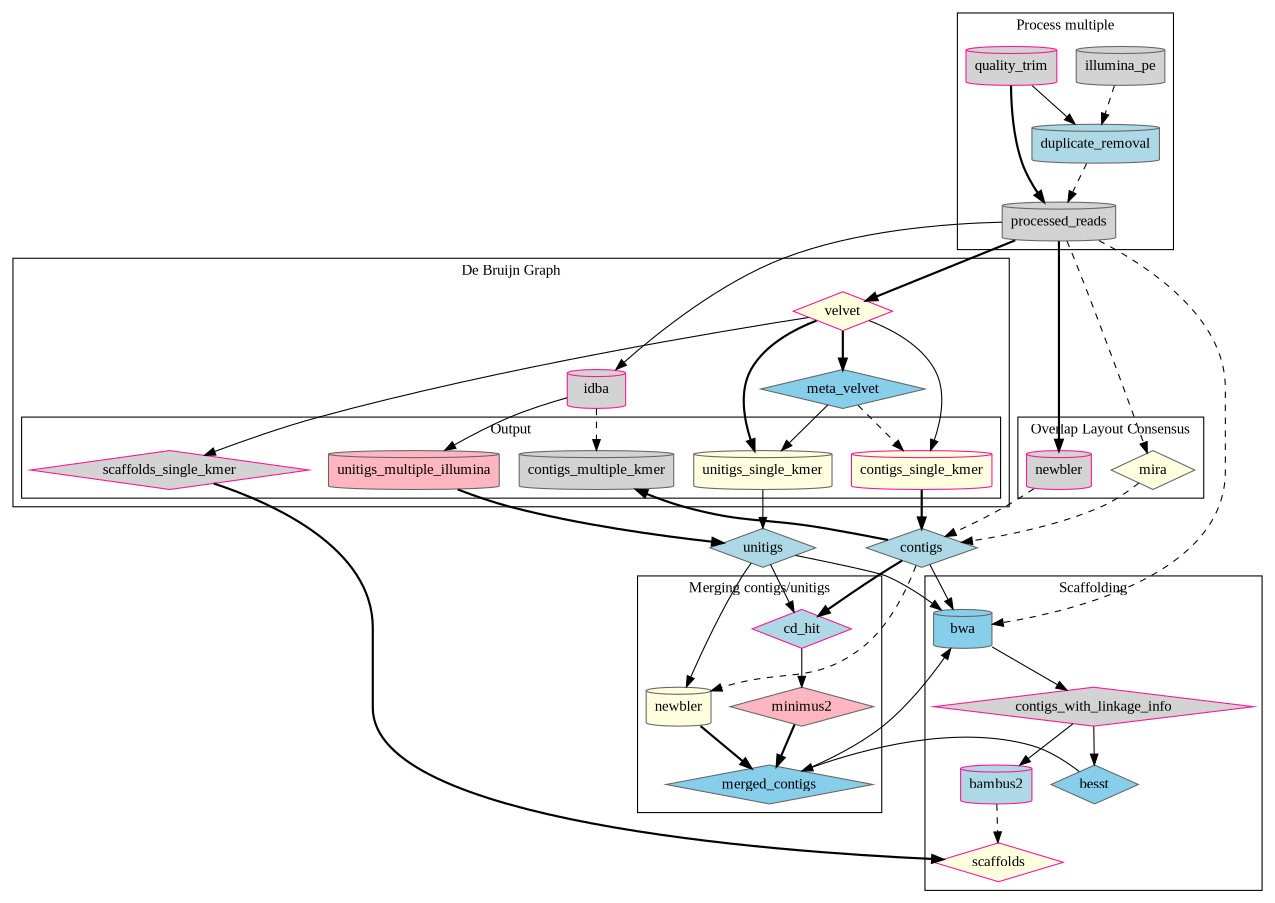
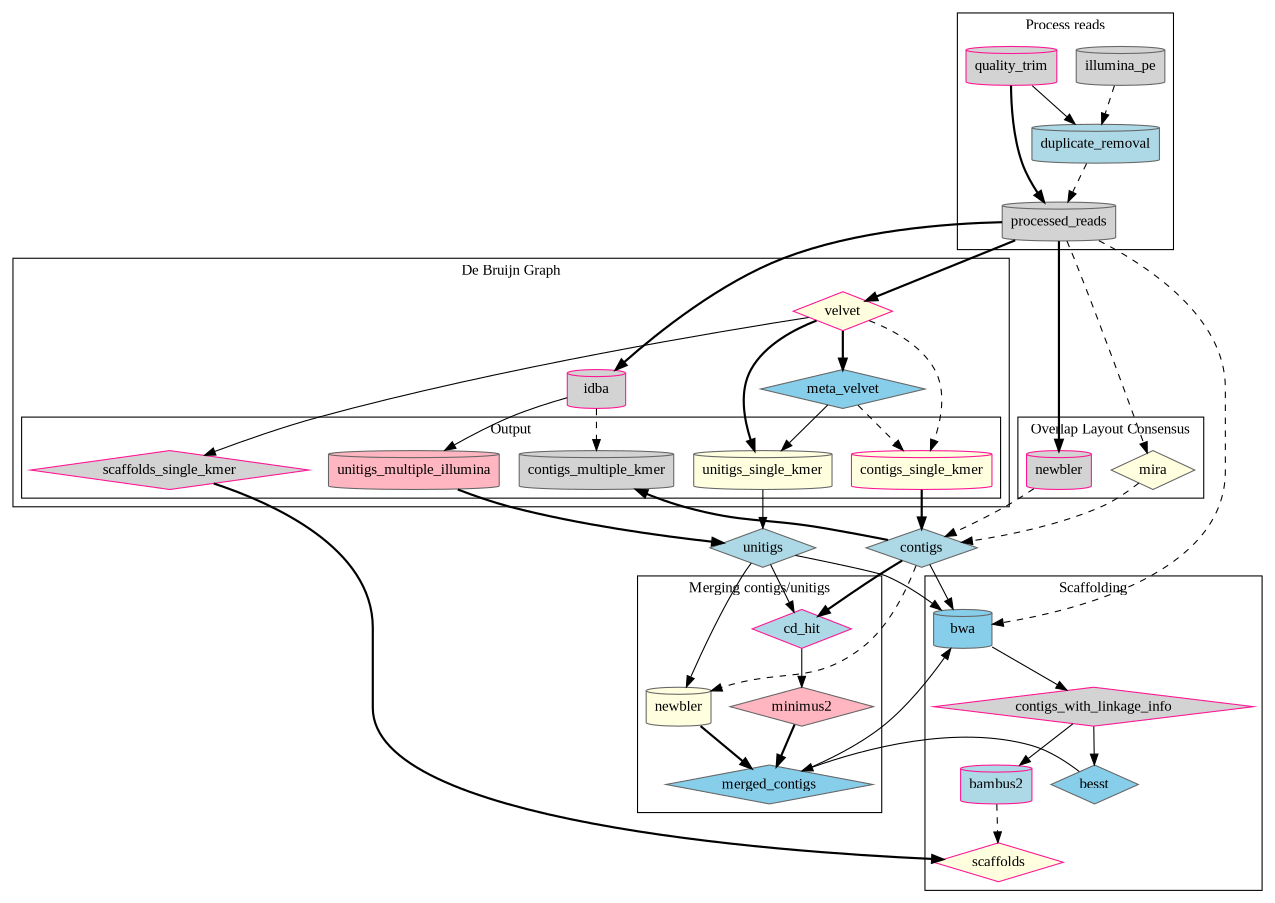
(1065, 25) -> (1065, 25)
(808, 250) -> (808, 250)
(932, 365) -> (932, 365)
